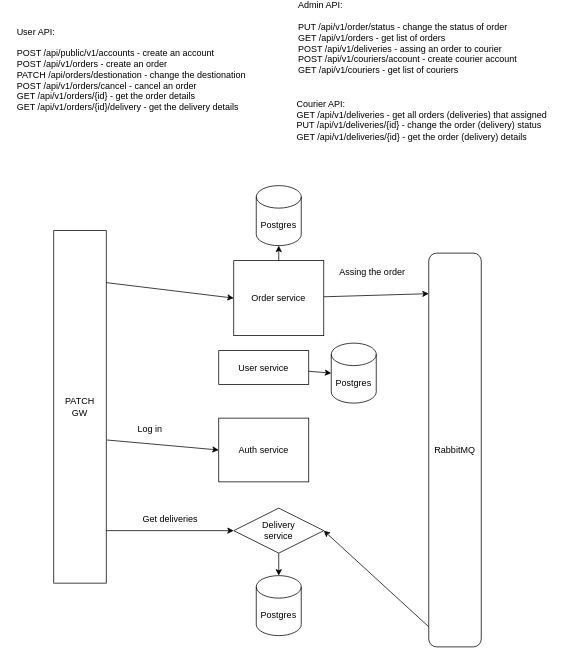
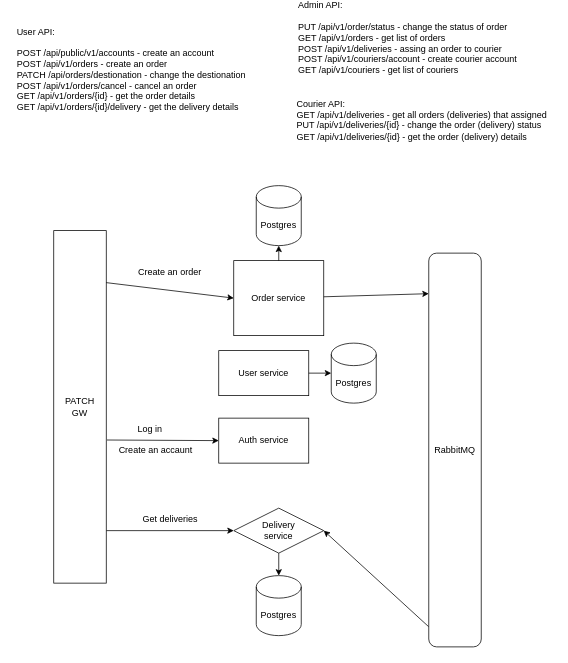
none -> (170, 272)
(372, 272) -> none
(264, 368) -> (264, 373)
(264, 450) -> (264, 441)
none -> (159, 456)
